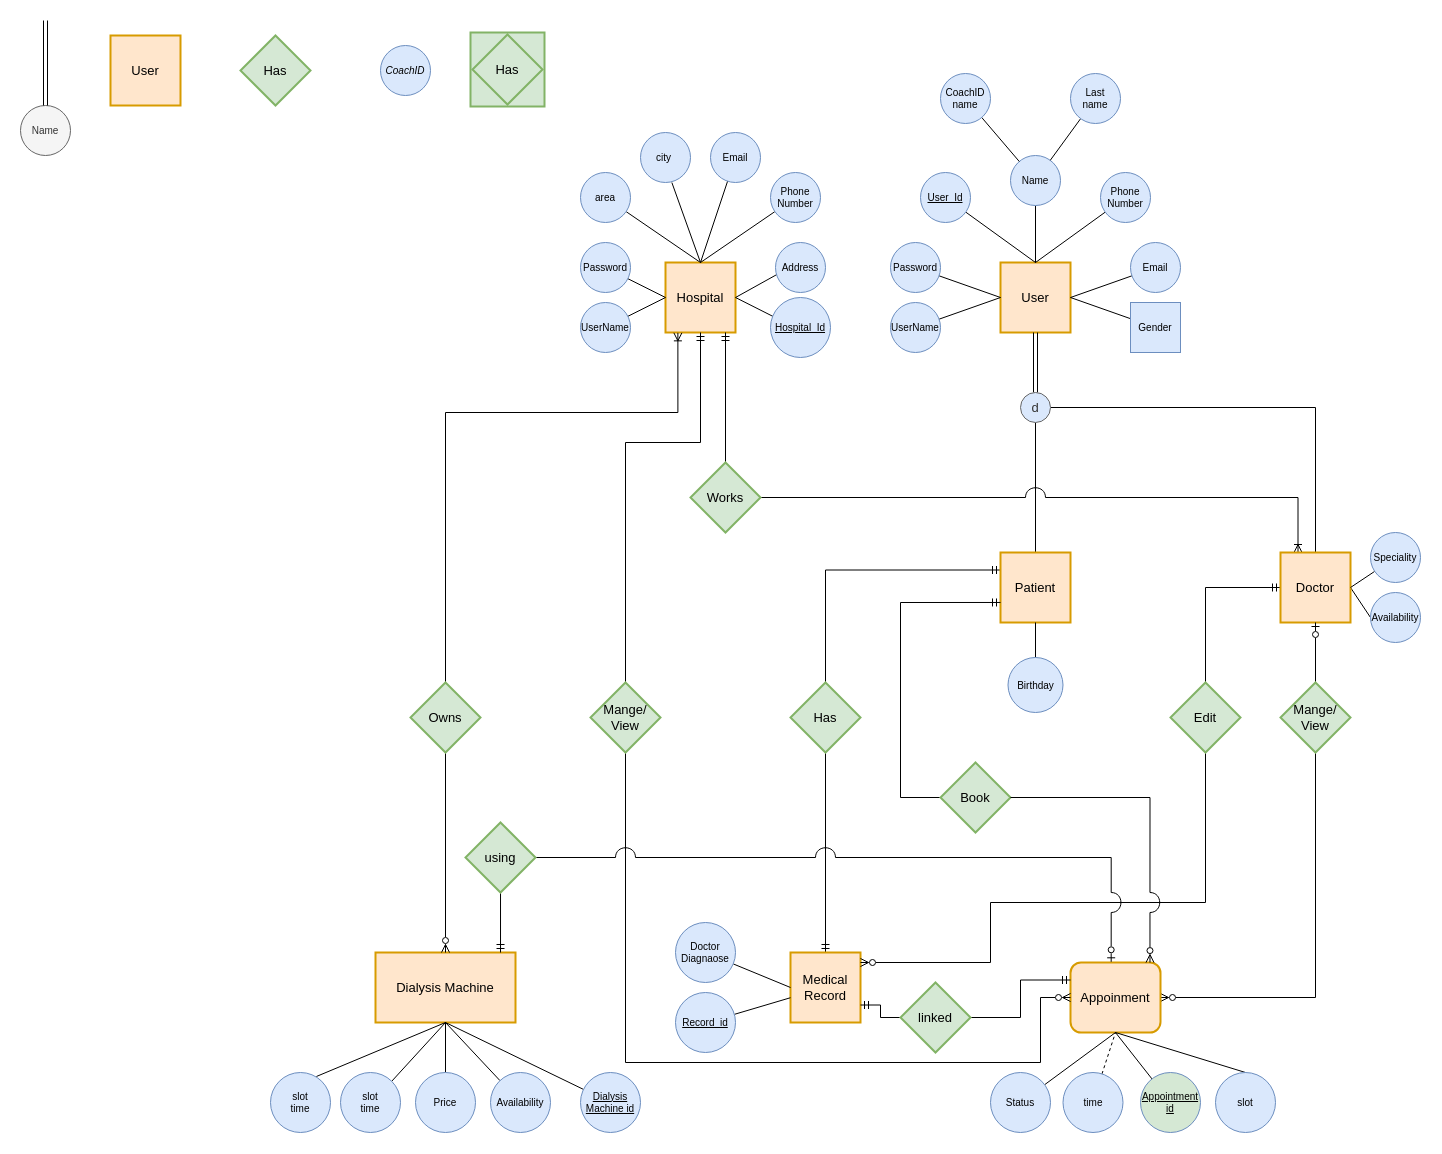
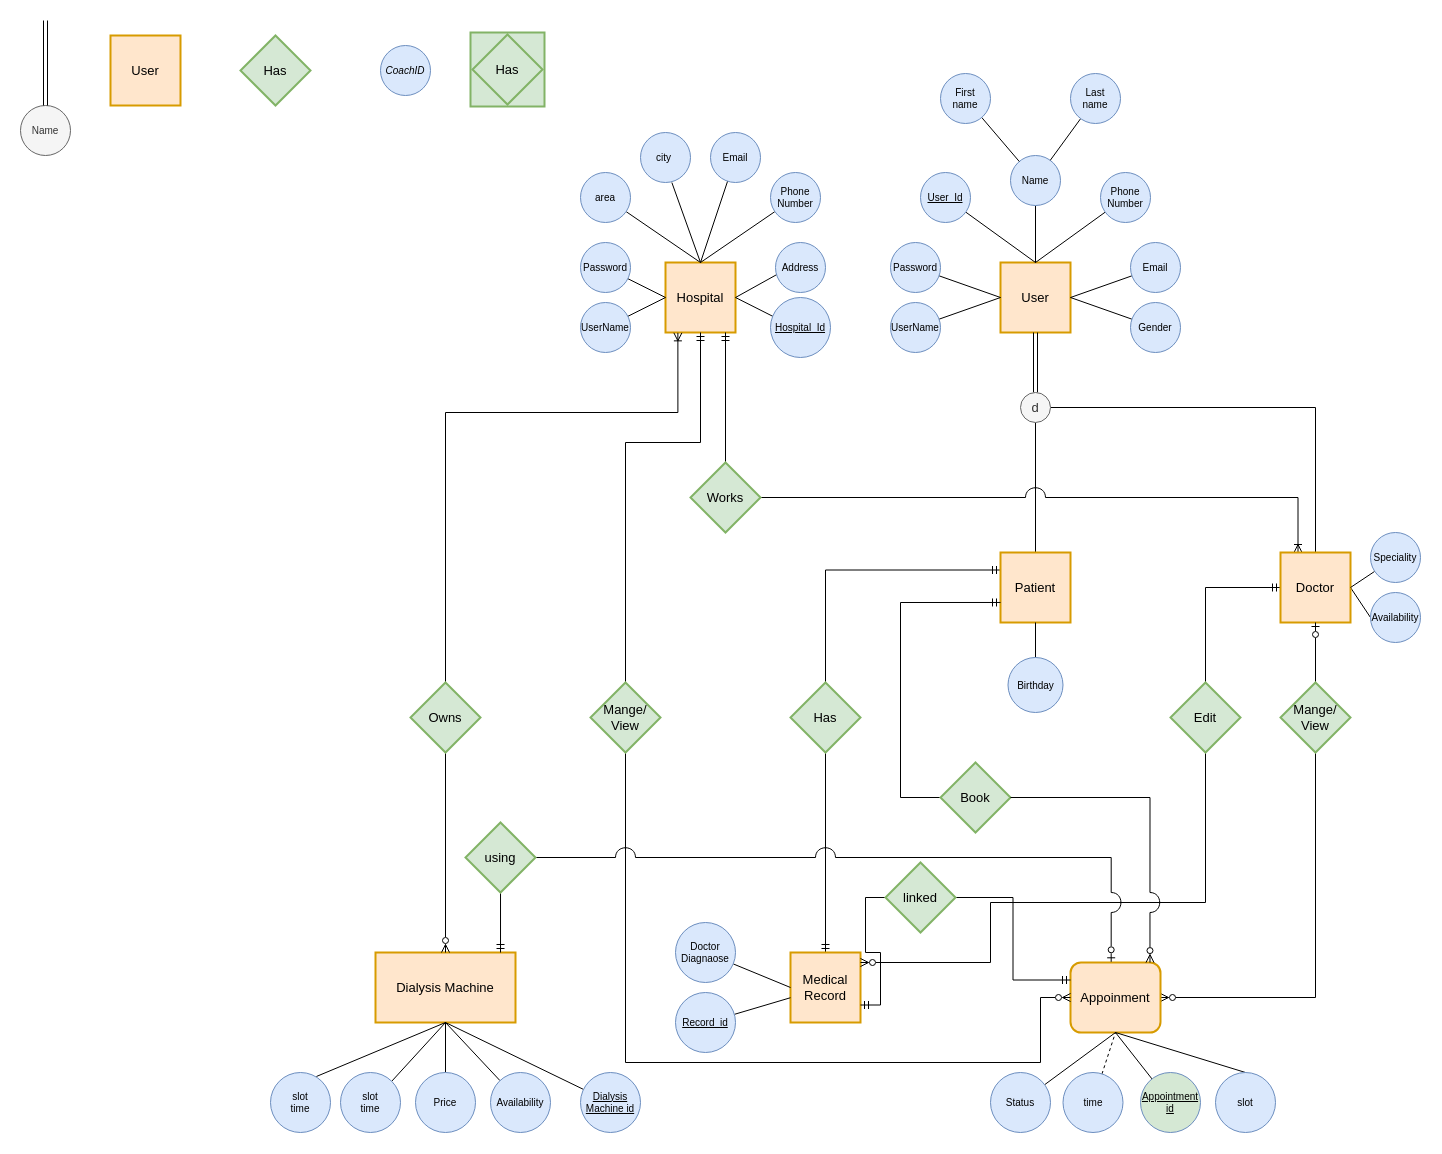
(966, 99) -> (966, 99)
(1156, 328) -> (1156, 328)
(1036, 408) -> (1036, 408)
(936, 1018) -> (921, 898)
